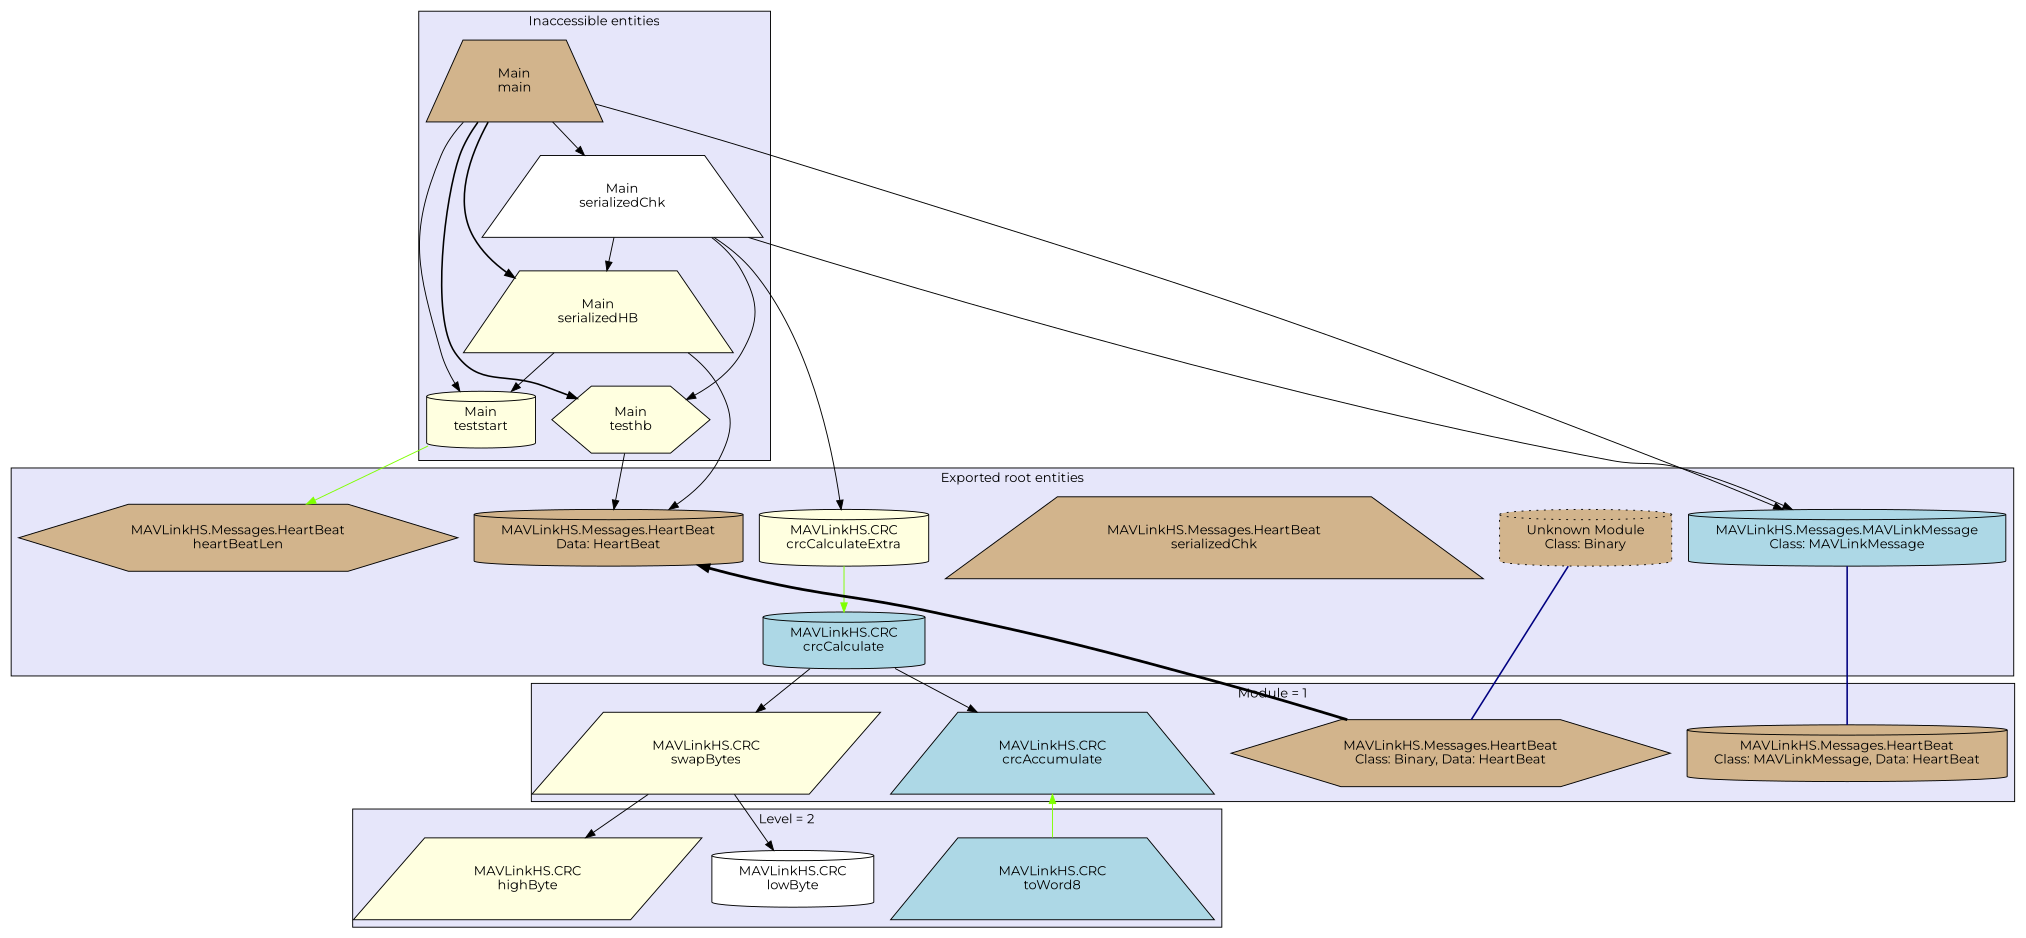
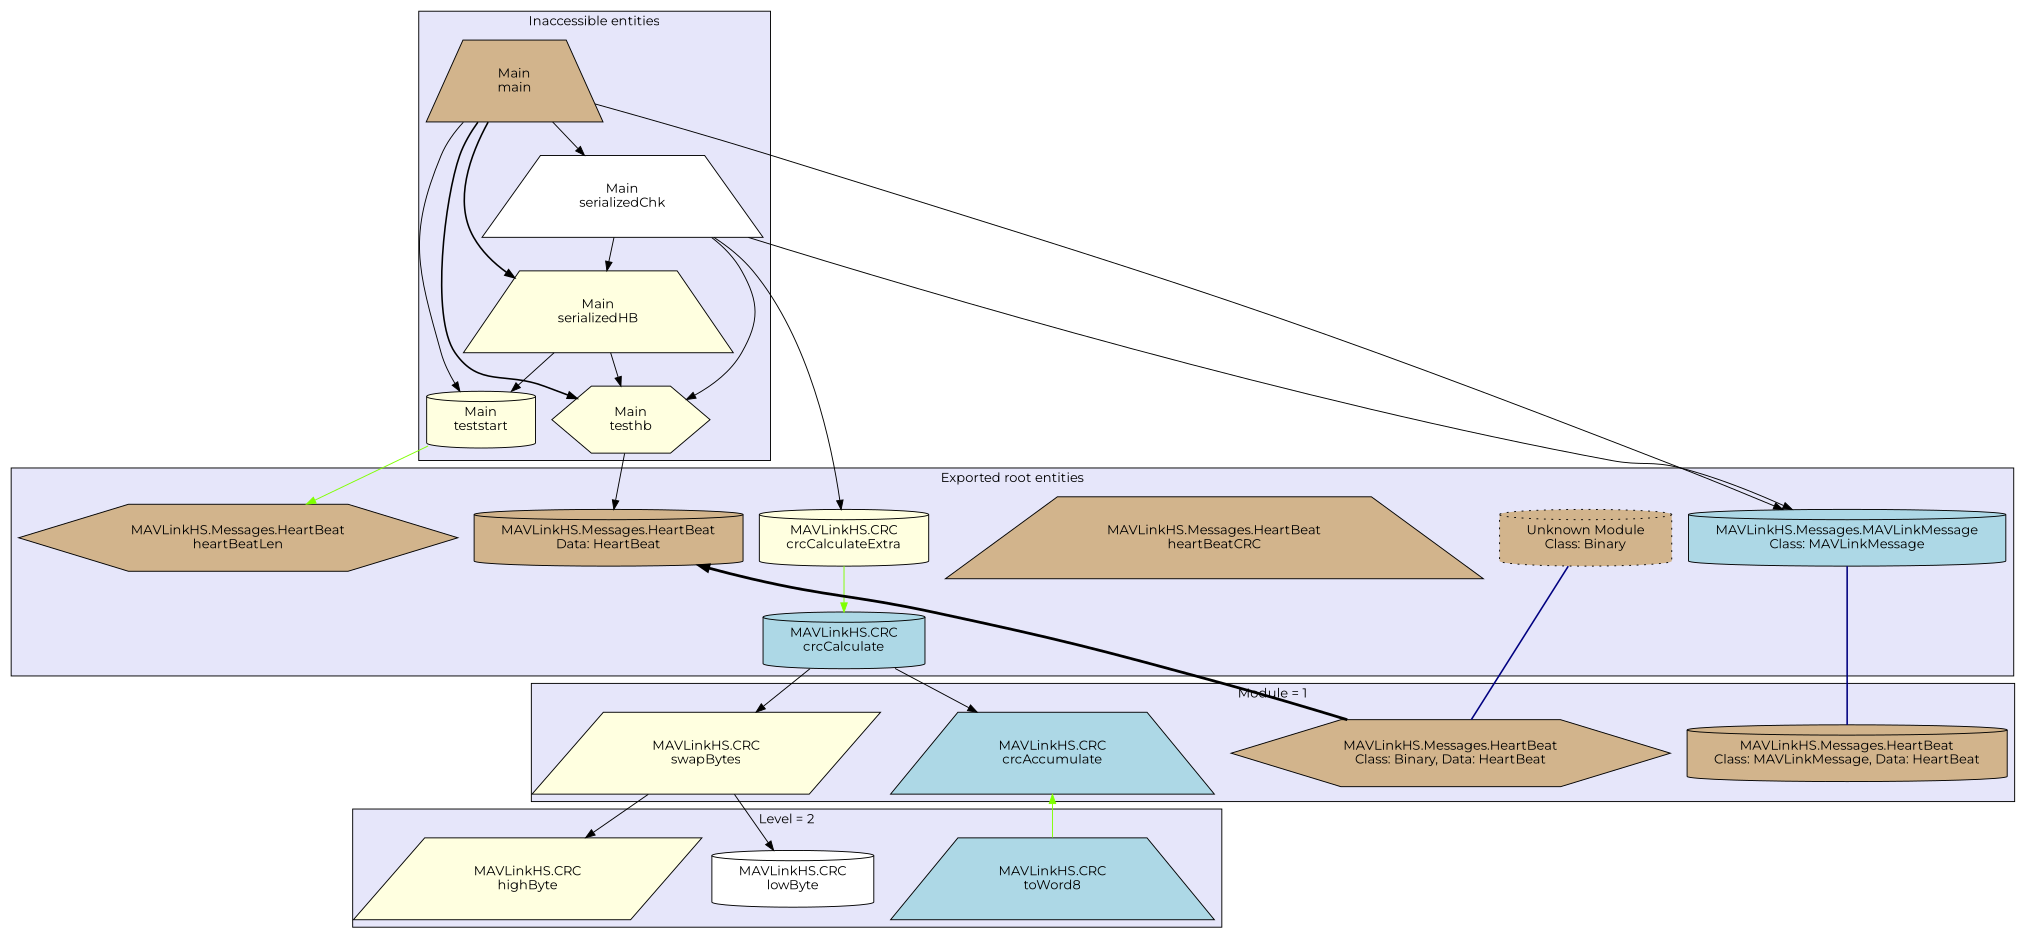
(729, 431) -> (614, 365)
(1214, 538) -> (1214, 538)
